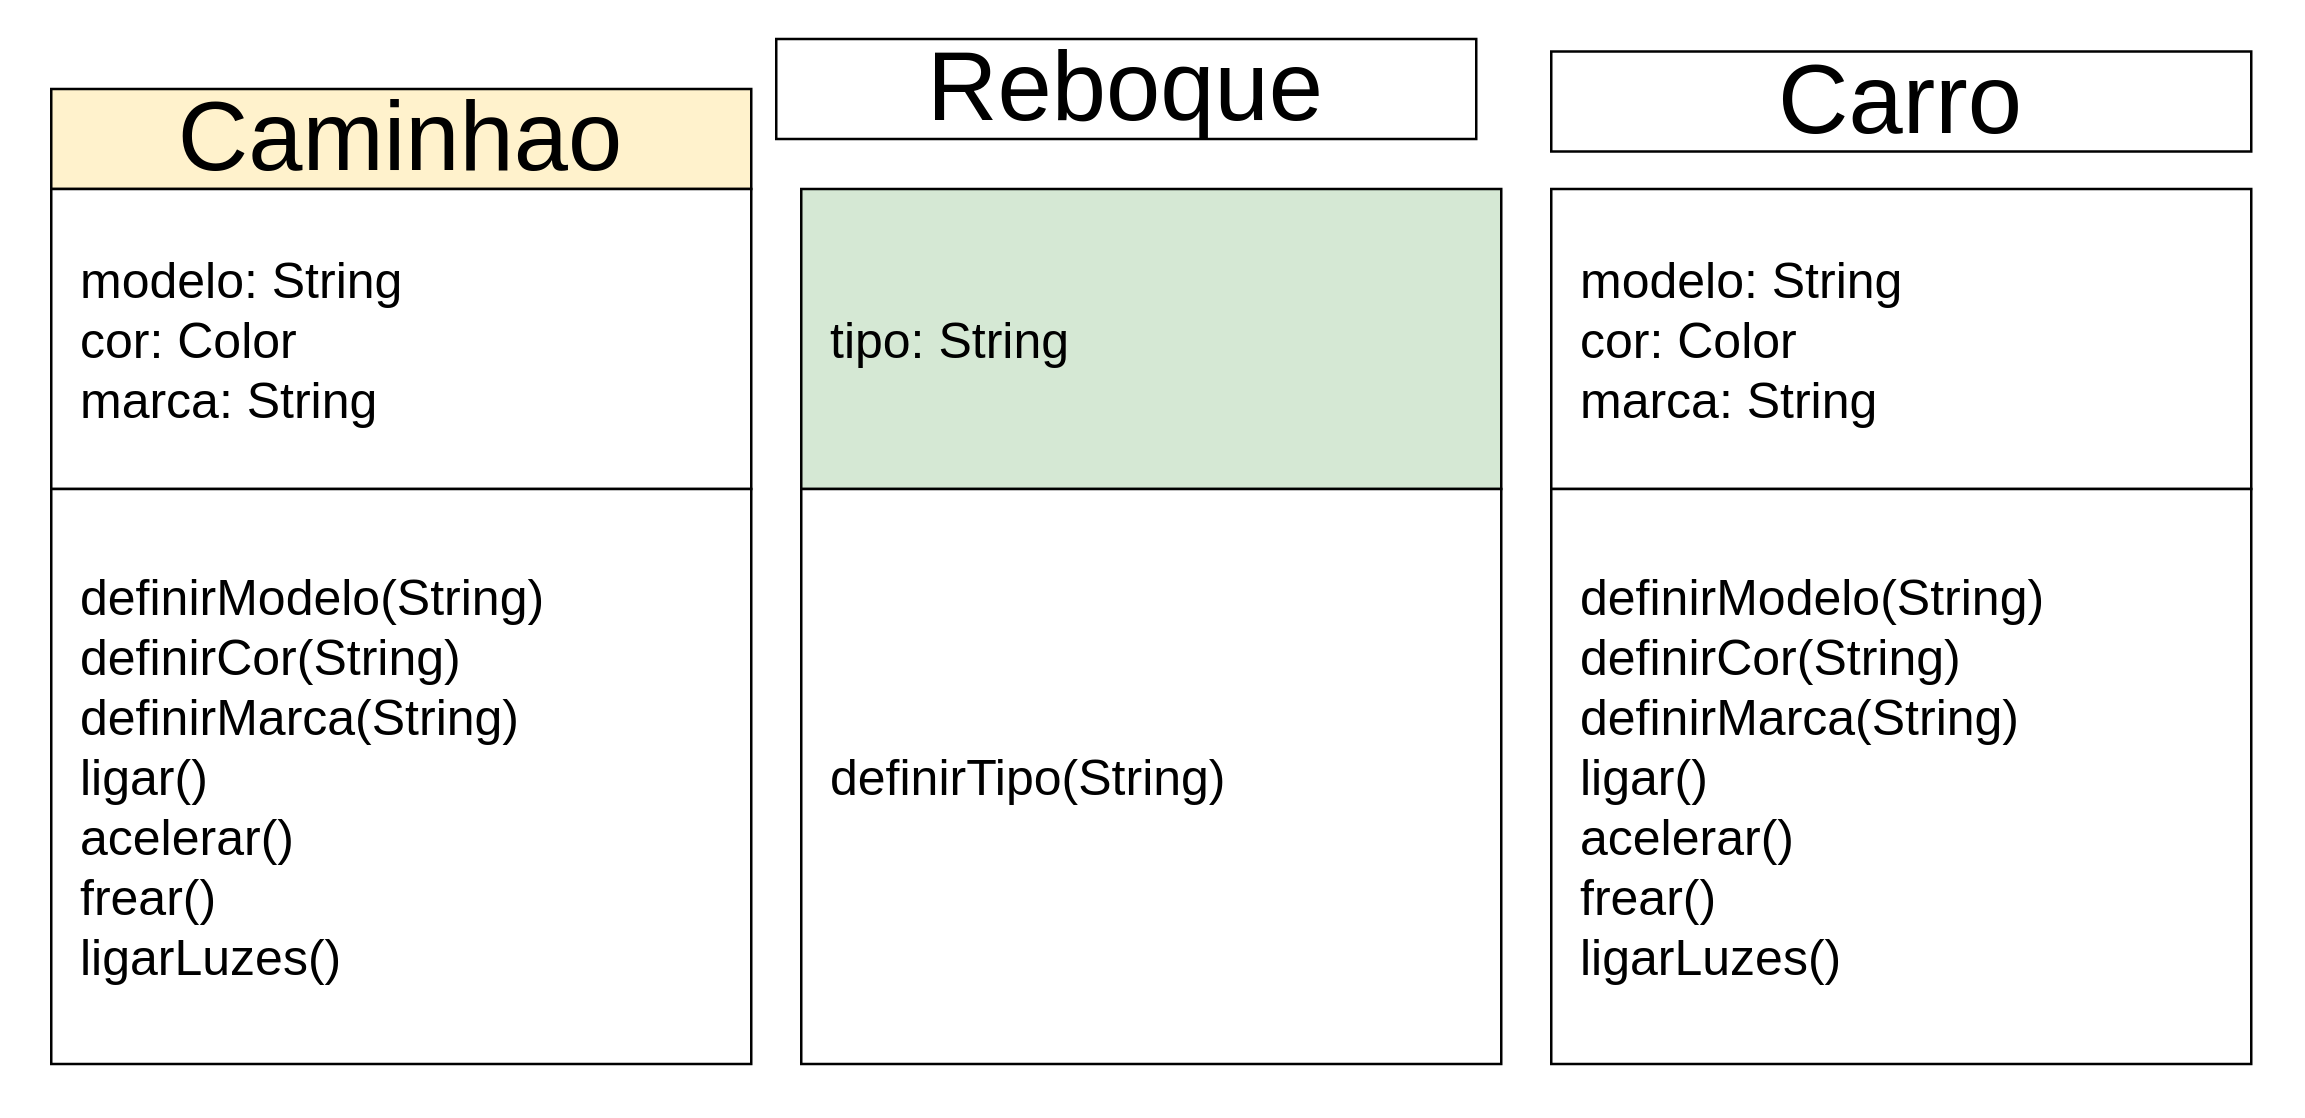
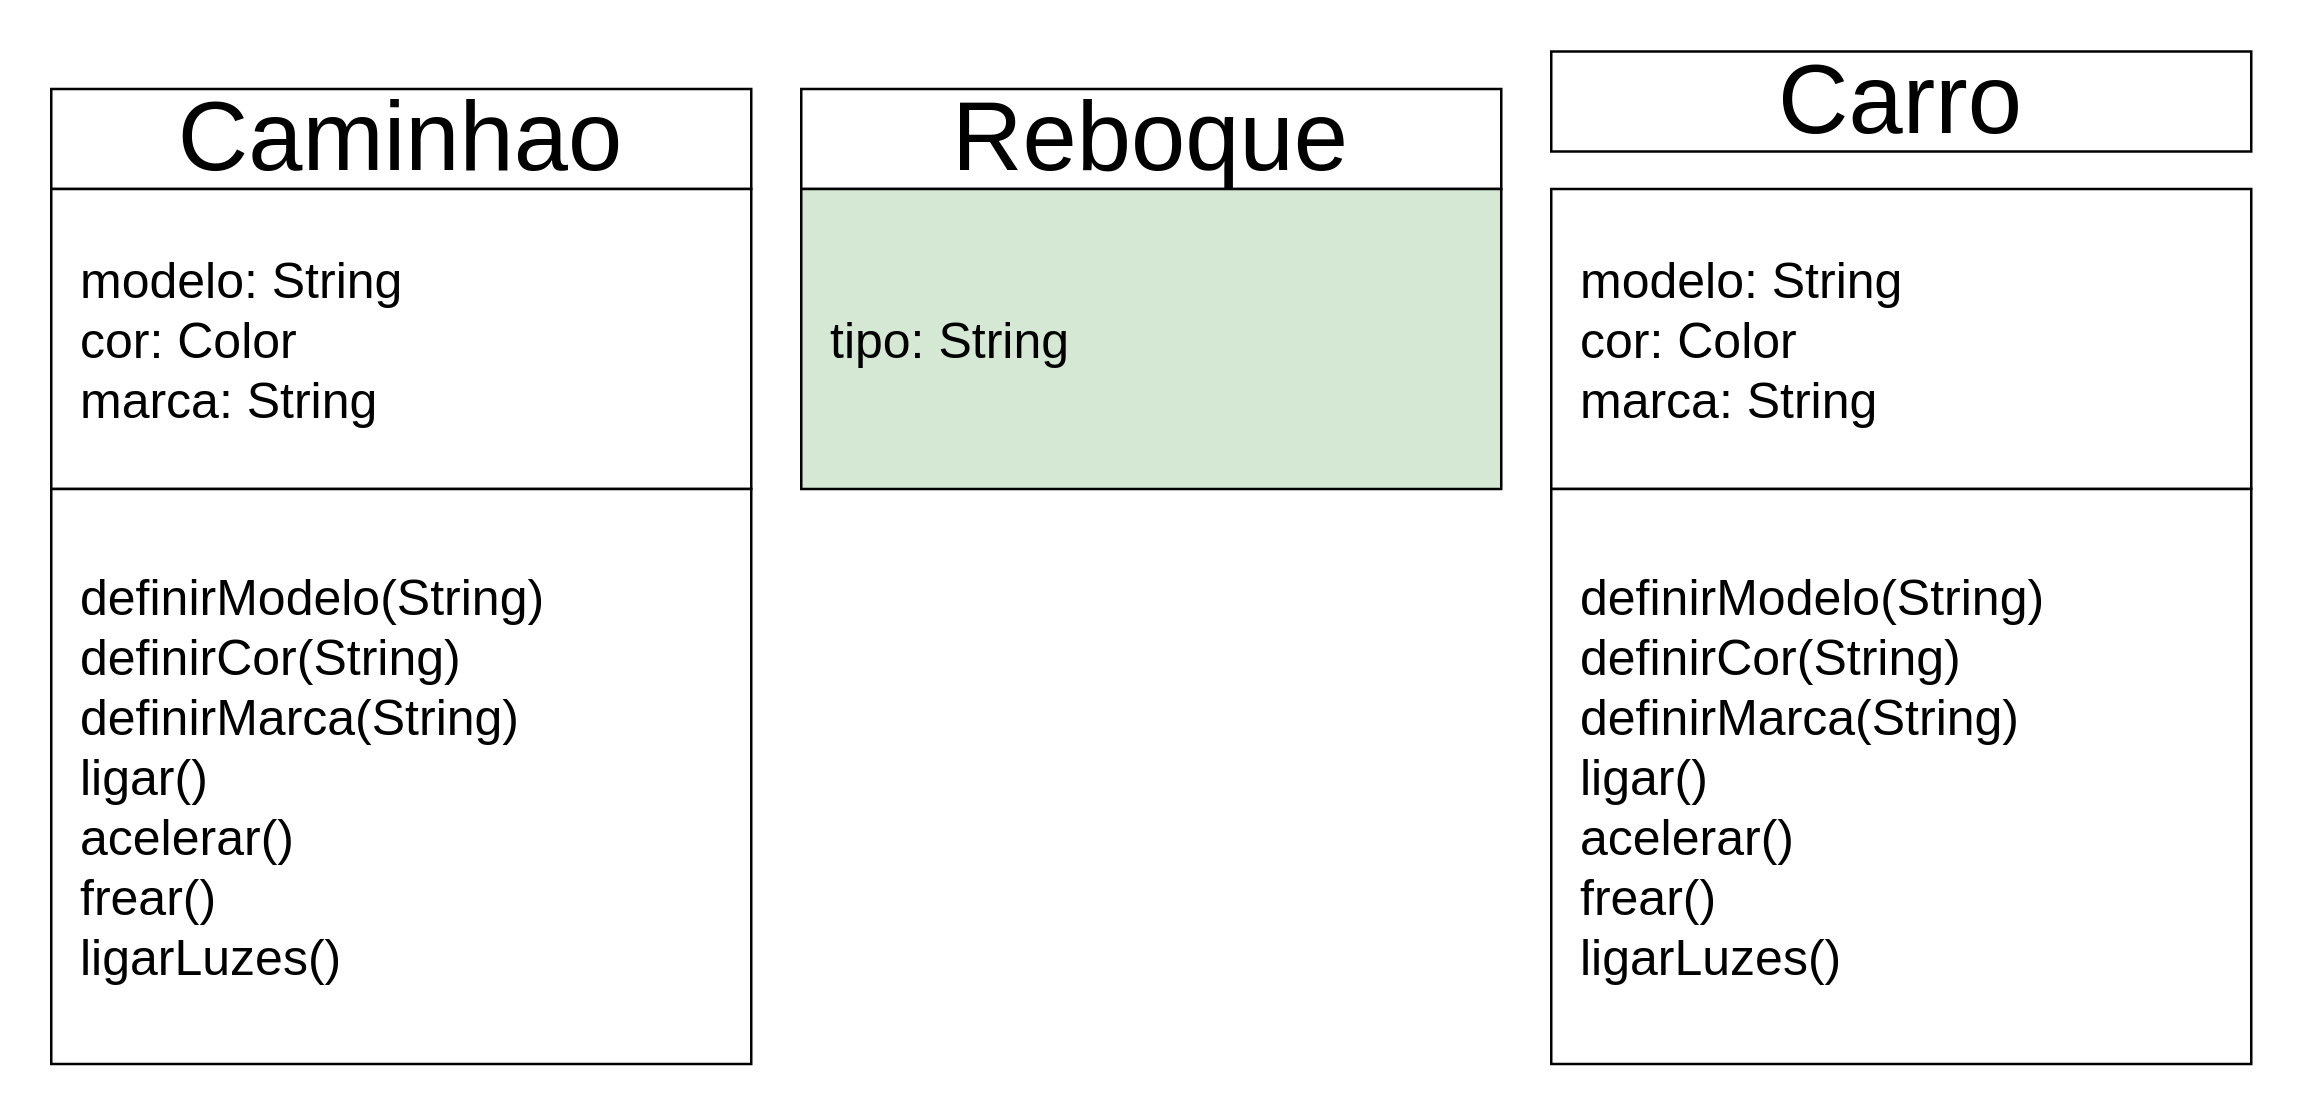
(1126, 89) -> (1151, 139)
(401, 139) -> (401, 139)
(1151, 776) -> none
